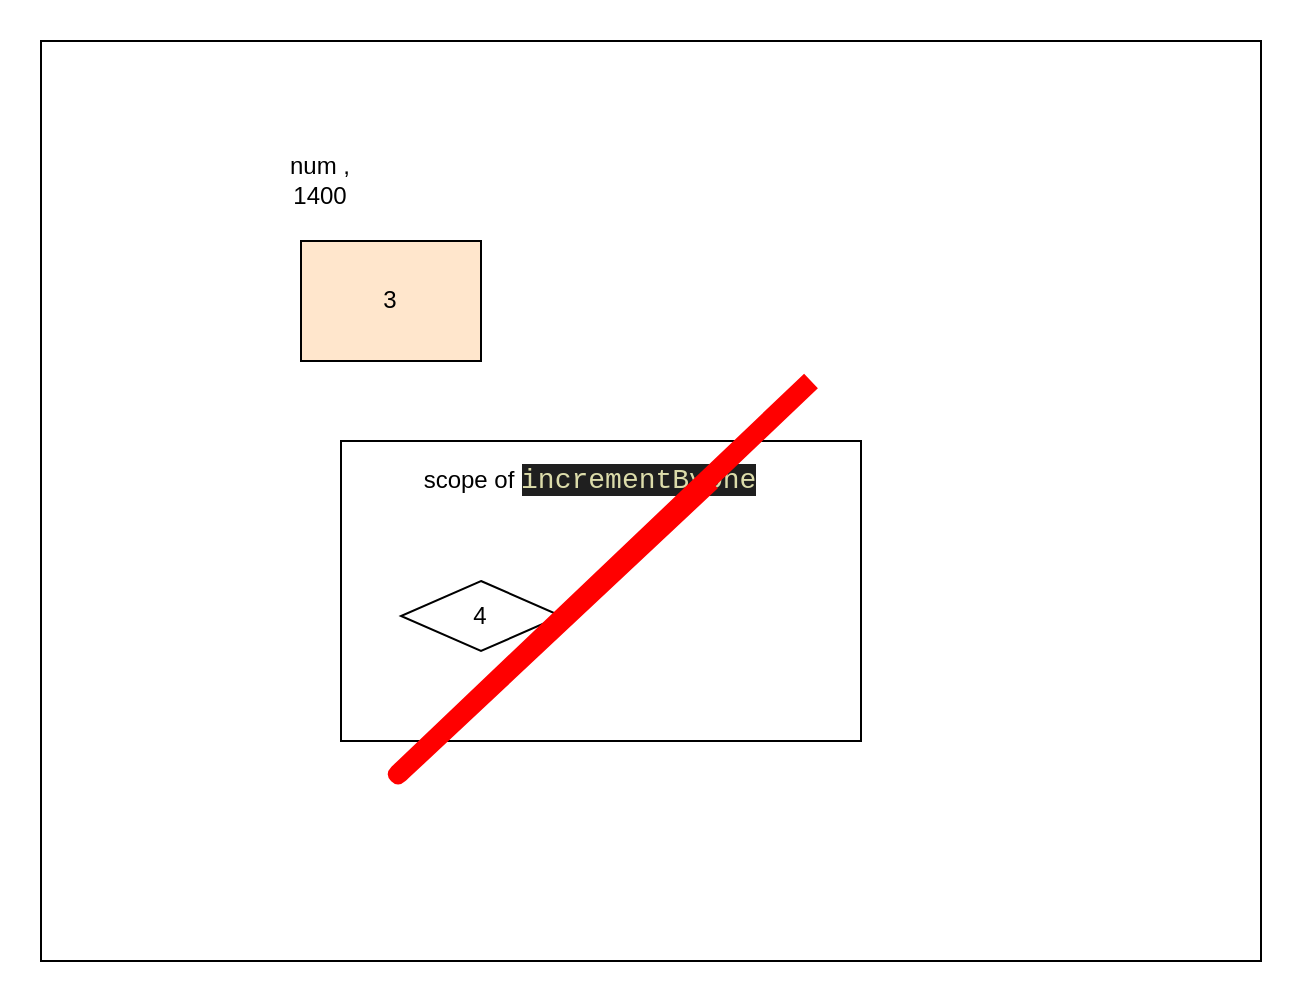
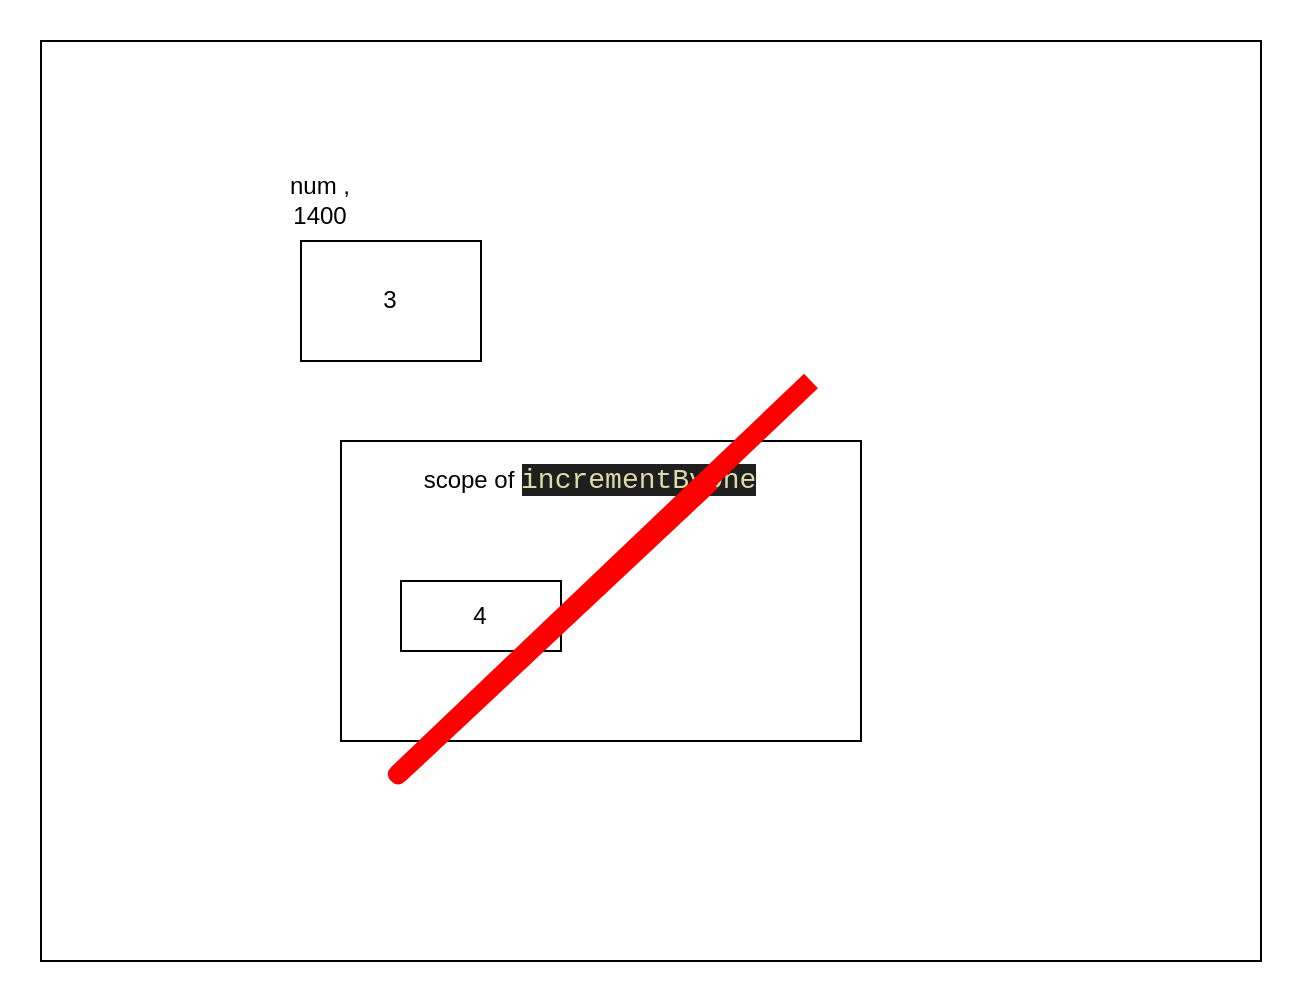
(321, 181) -> (321, 201)
(391, 301) -> (391, 301)
(481, 616) -> (481, 616)
